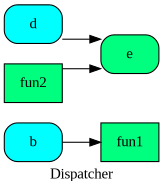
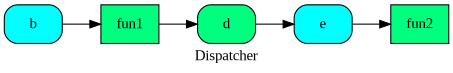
(33, 24) -> (227, 24)
none -> (173, 24)
(130, 54) -> (323, 24)
(76, 69) -> (366, 24)
